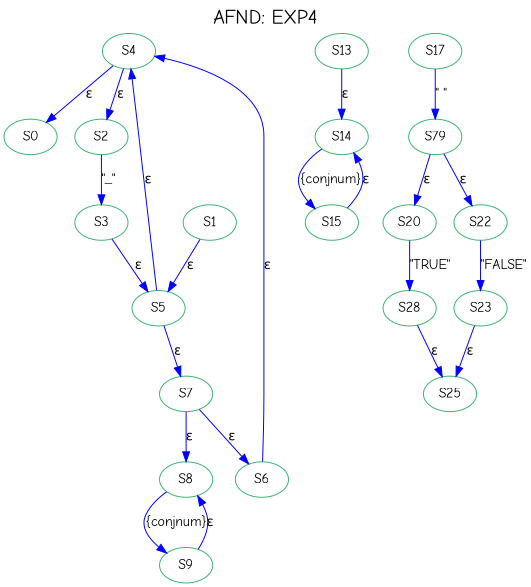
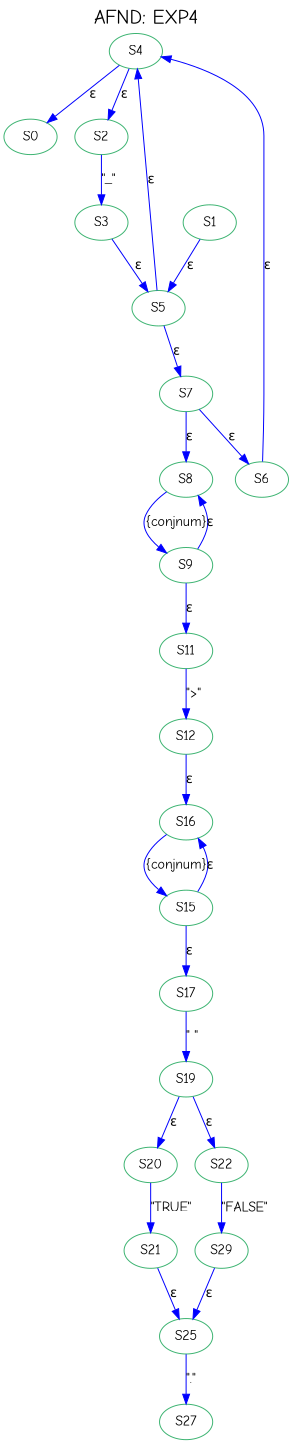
(342, 51) -> (186, 737)
(342, 137) -> (186, 822)
(435, 137) -> (186, 1079)
(410, 308) -> (151, 1251)
(481, 308) -> (222, 1251)
none -> (186, 651)
none -> (186, 946)
none -> (186, 1422)
